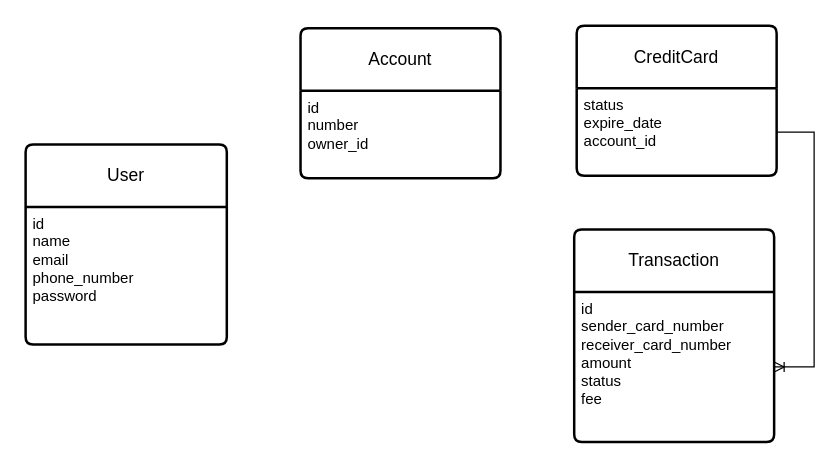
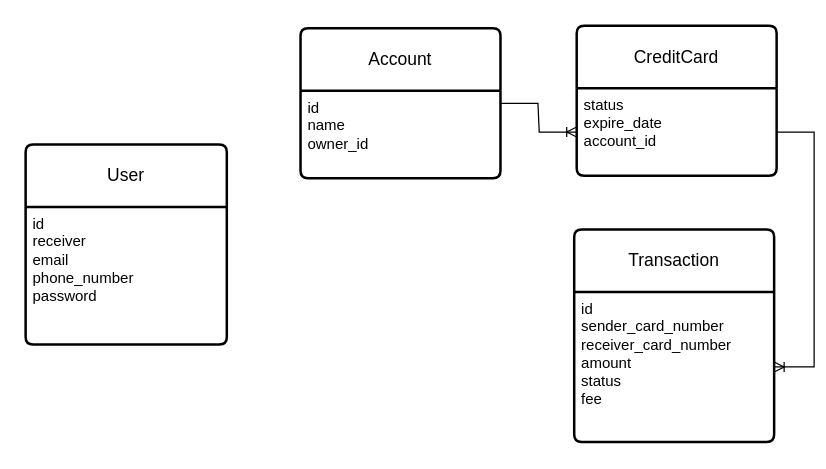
none -> (539, 116)
(340, 126) -> (340, 126)
(84, 261) -> (84, 261)
